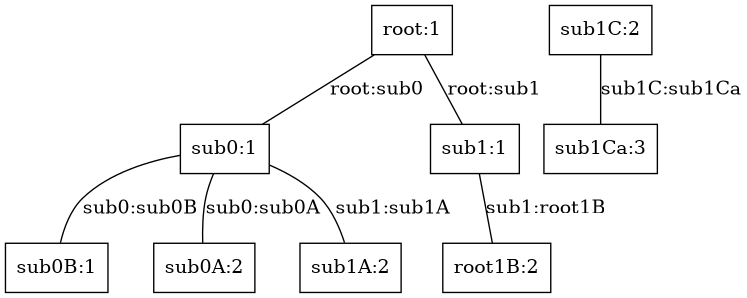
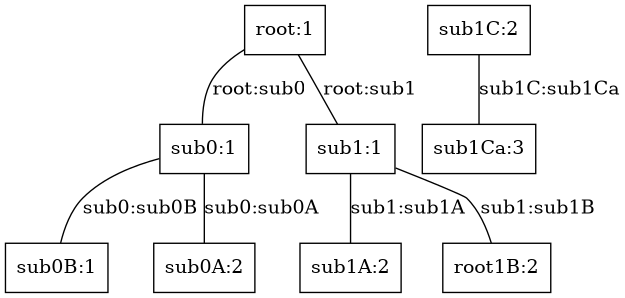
(317, 195) -> (351, 208)
(546, 208) -> (538, 208)
